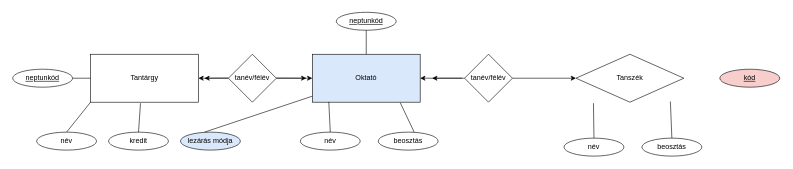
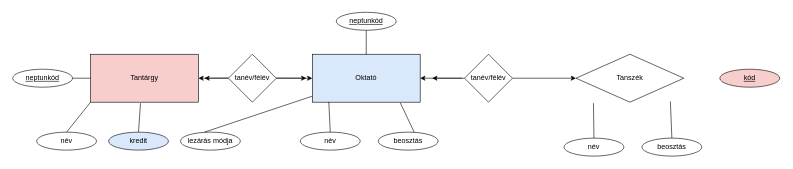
(144, 78) -> (144, 78)
(138, 141) -> (138, 141)
(210, 141) -> (210, 141)
